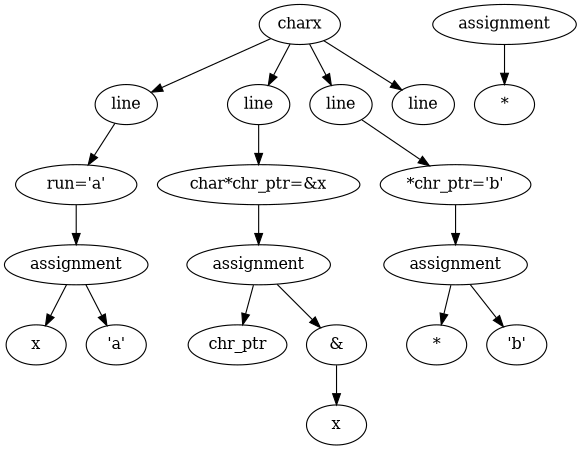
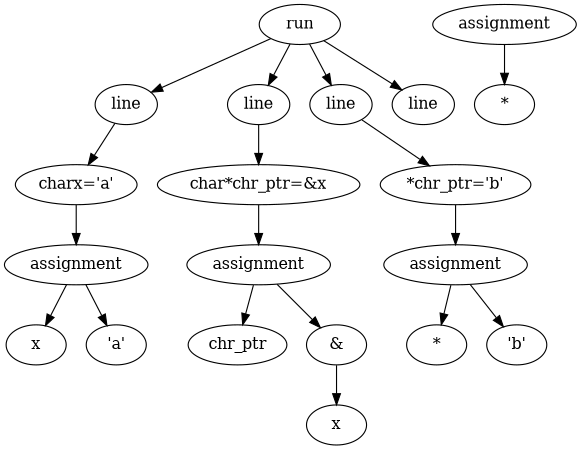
(300, 24) -> (300, 24)
(76, 185) -> (76, 185)
